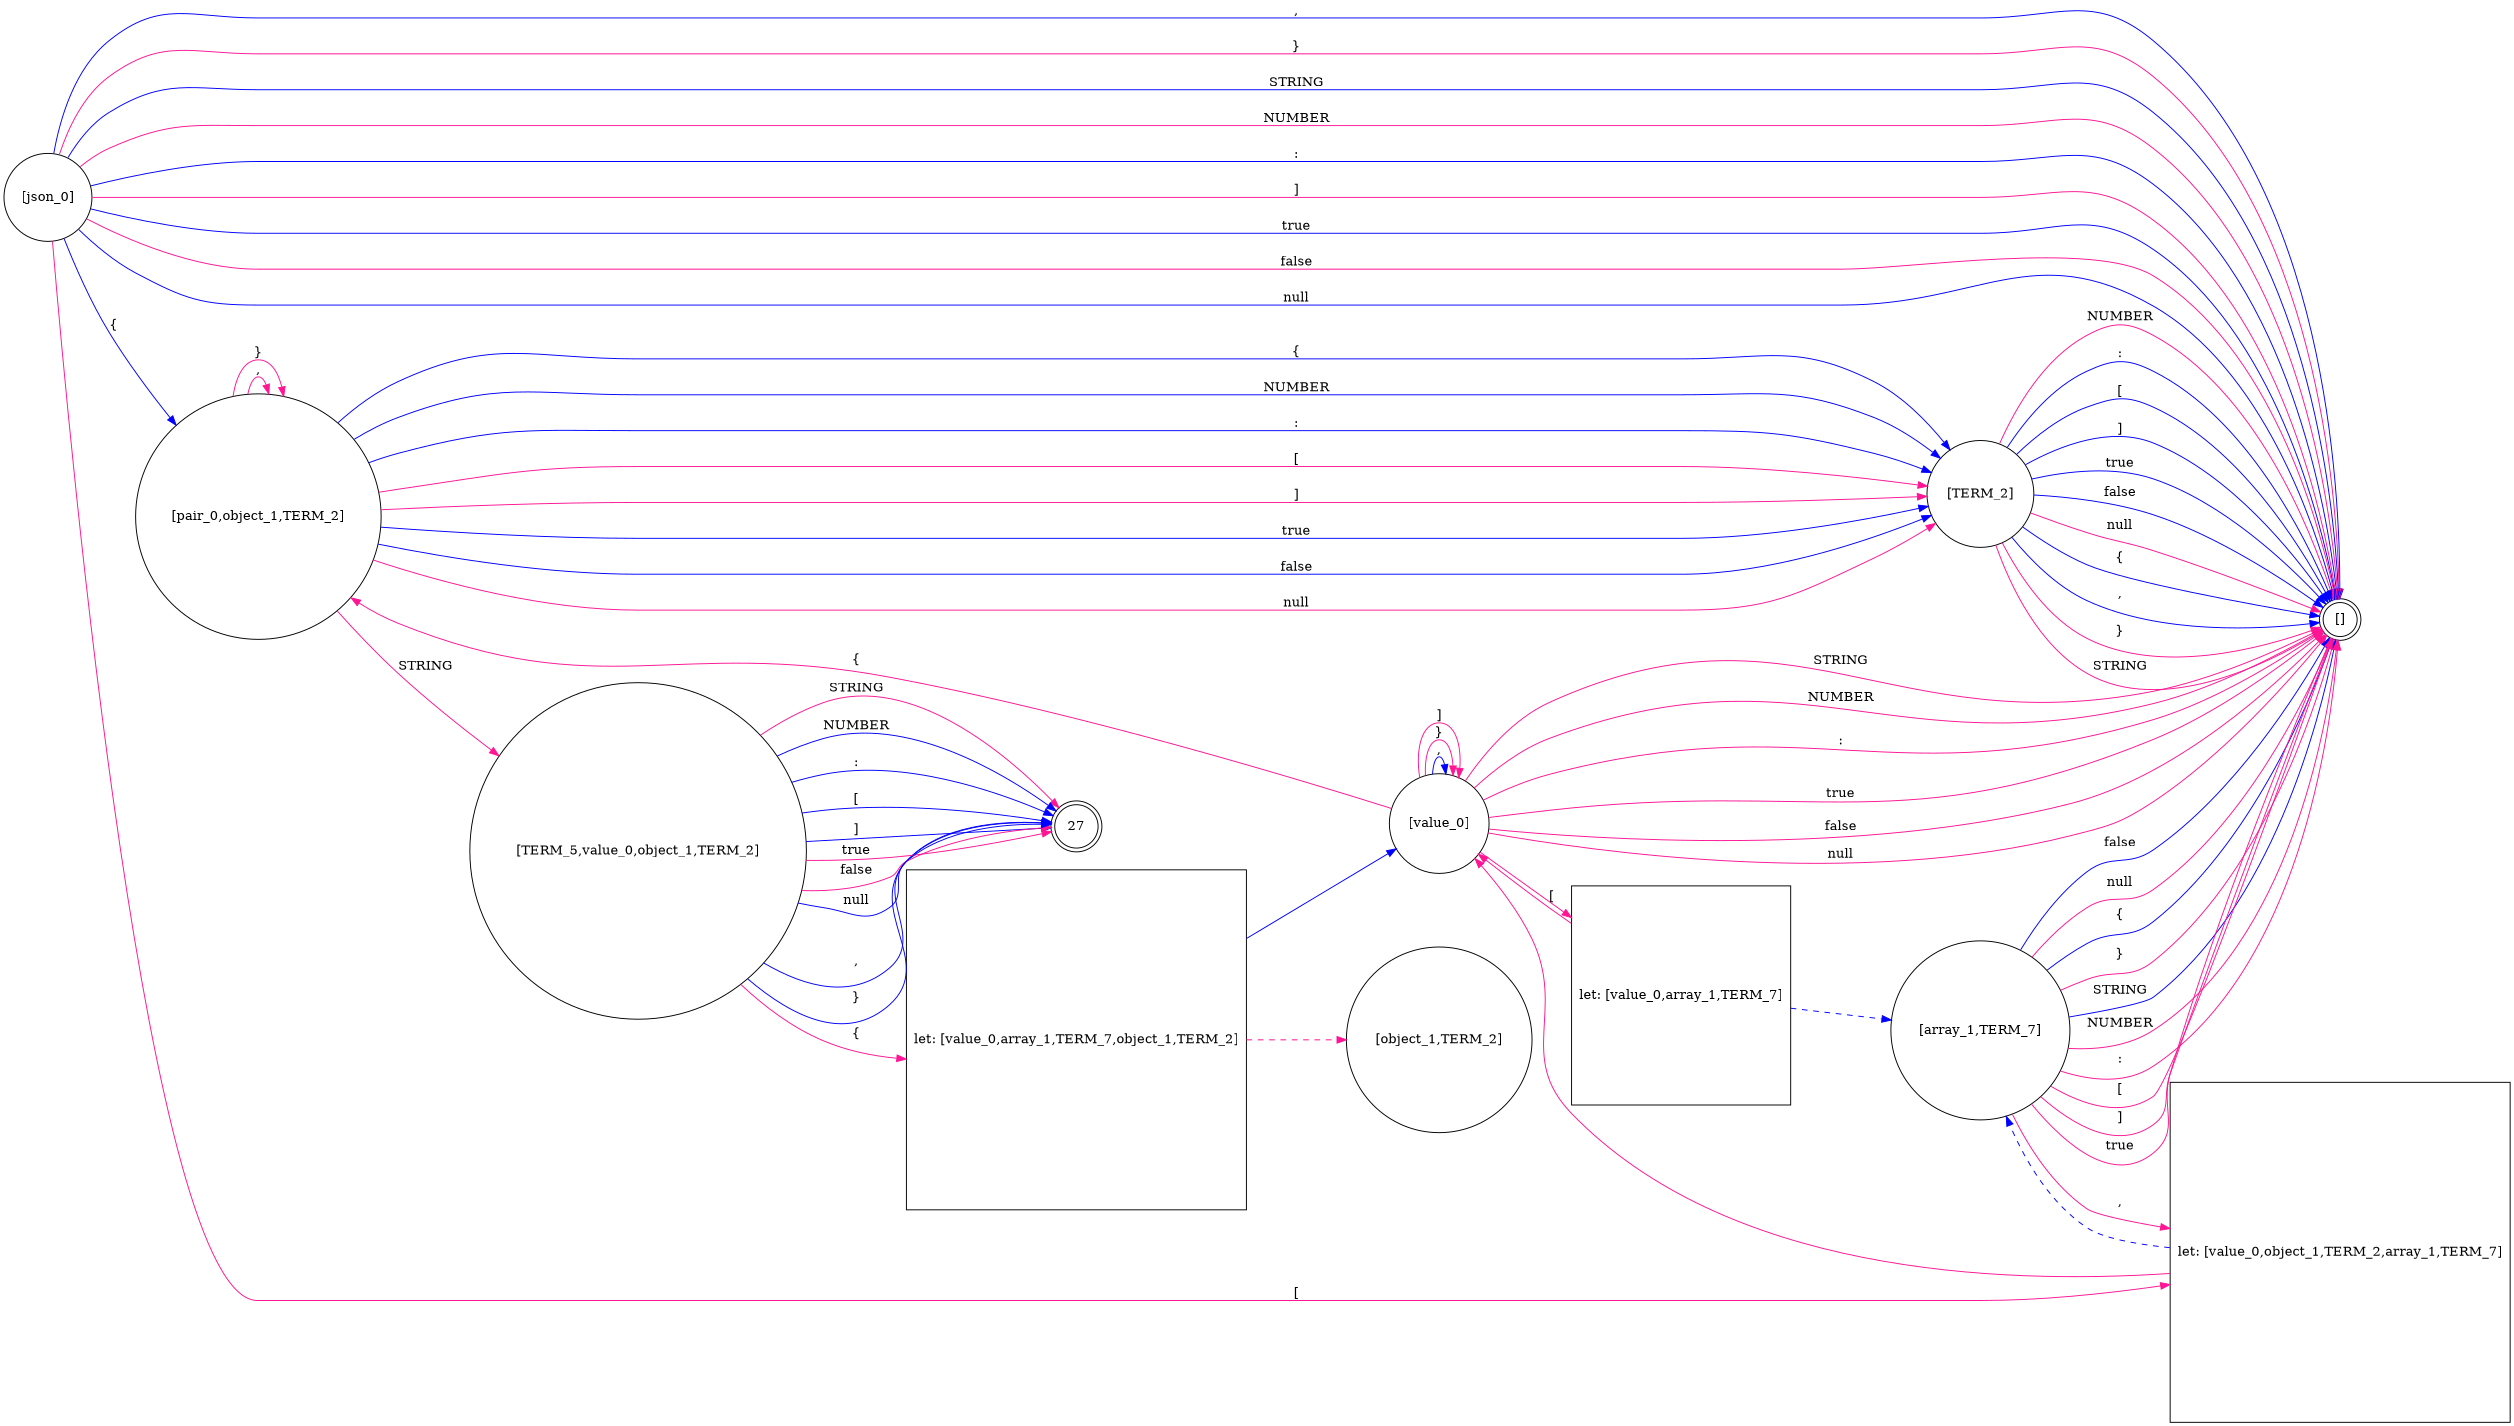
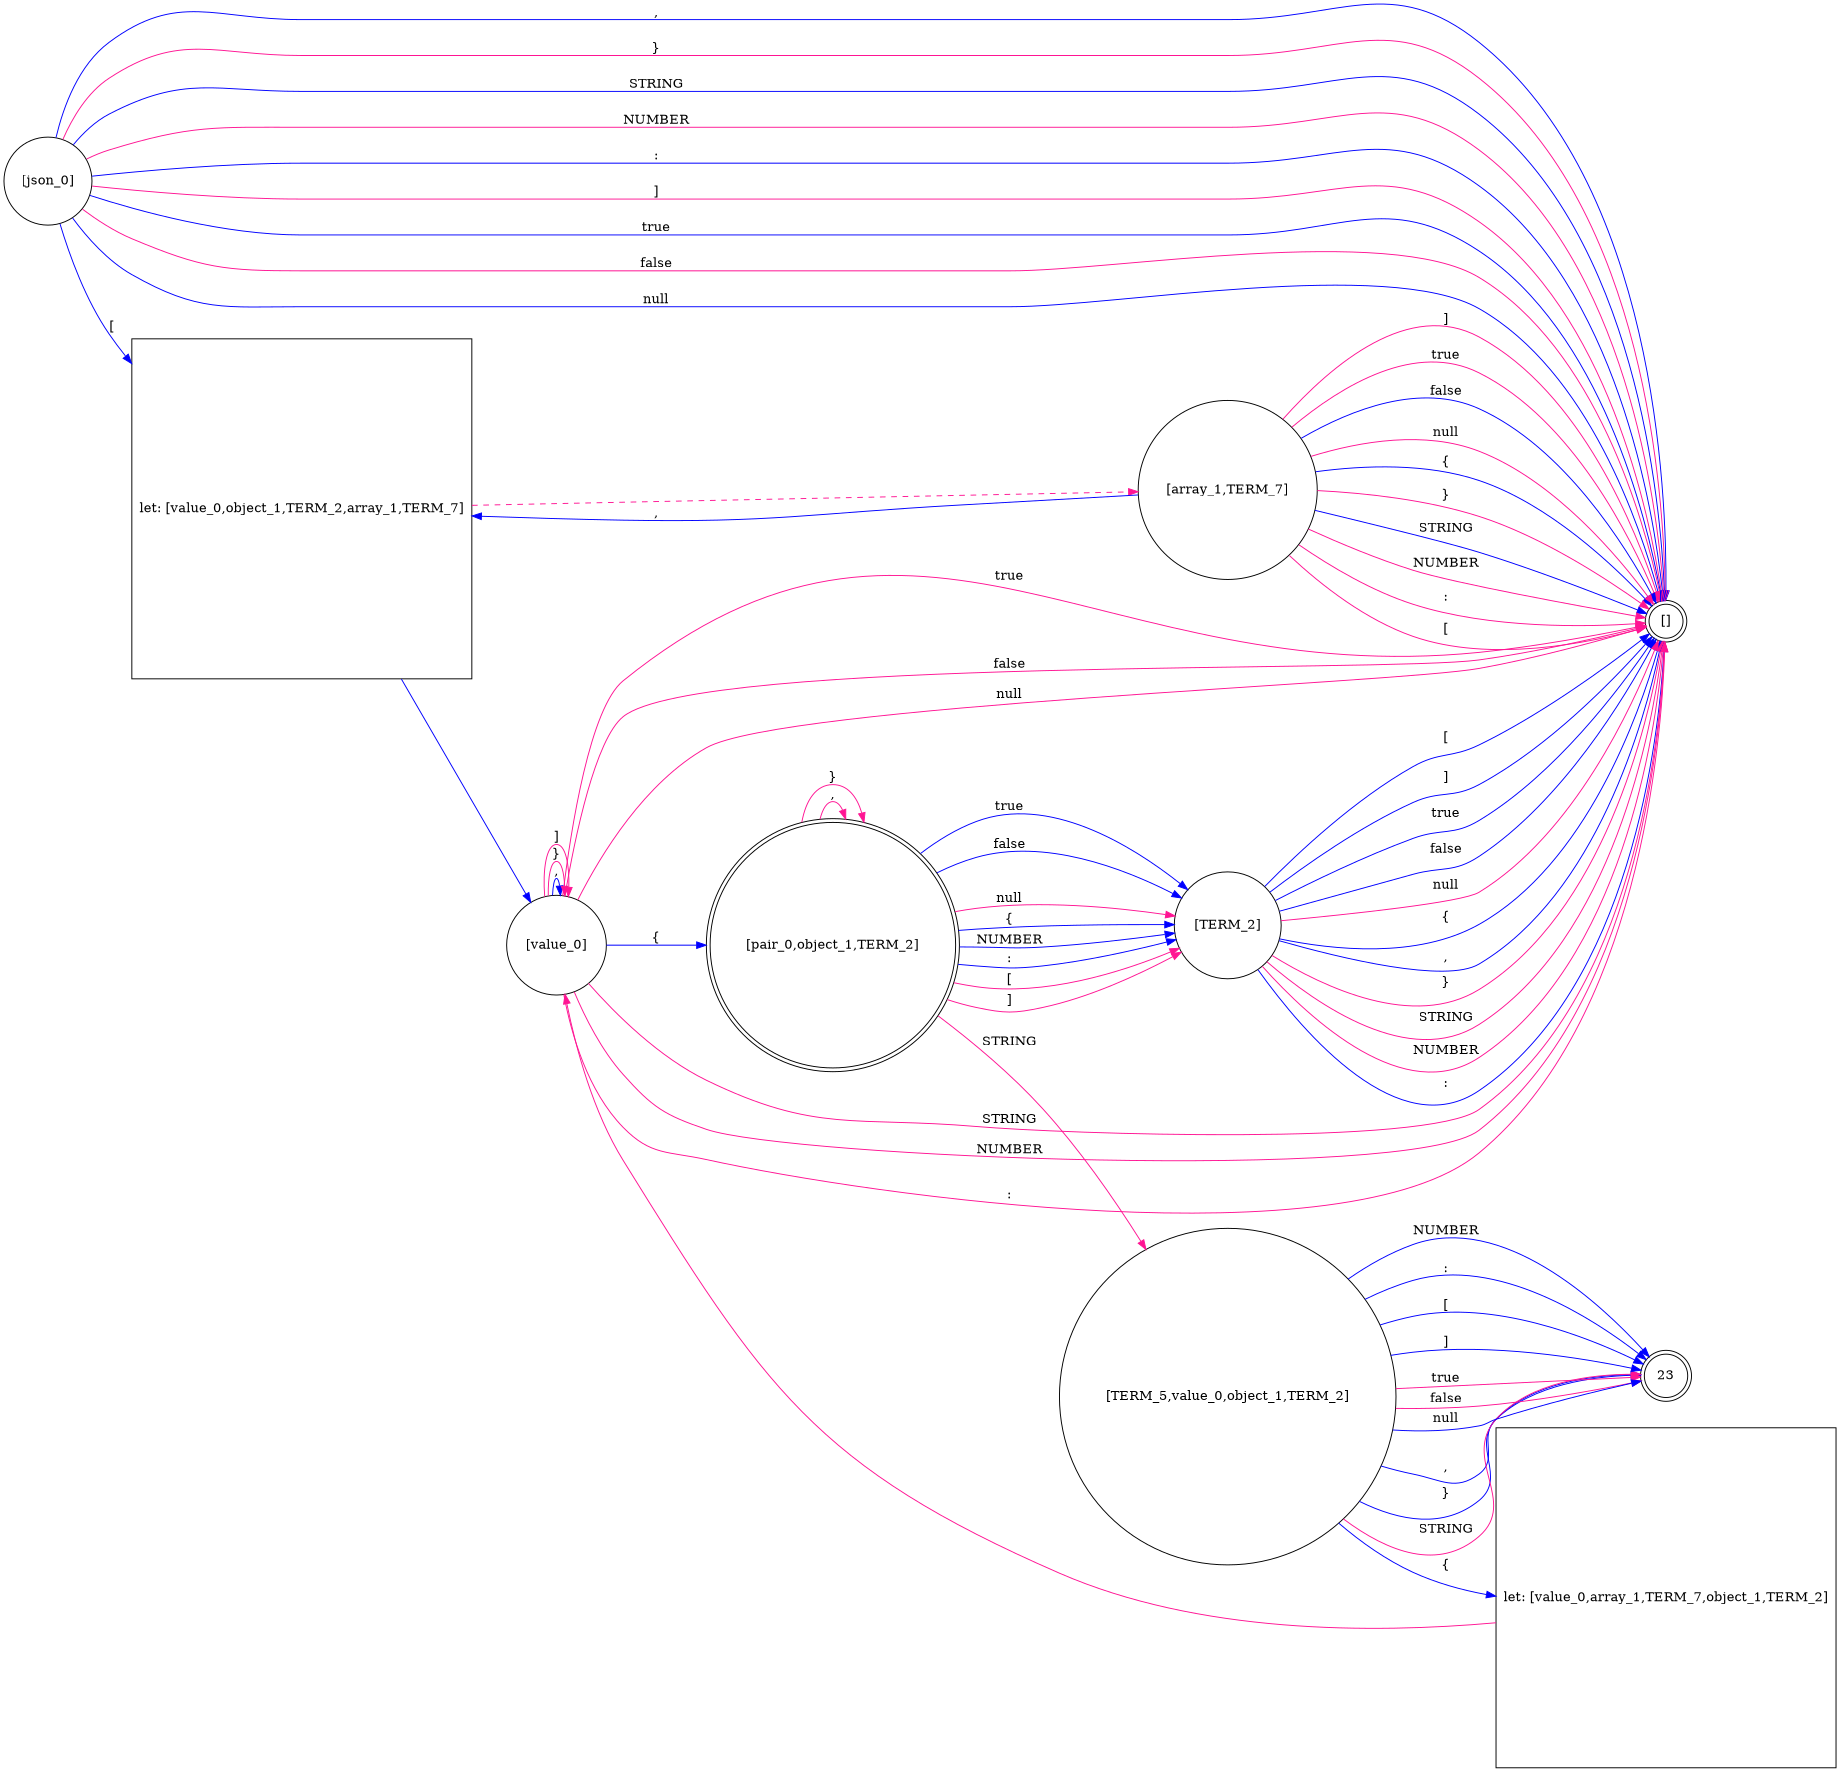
(109, 333) -> none
(258, 517) -> (833, 945)
(878, 676) -> (652, 945)
(1076, 826) -> (1666, 1376)
(1317, 896) -> (909, 1496)
(1681, 995) -> none
(812, 1036) -> (1407, 1570)
(1439, 1040) -> none
(2069, 1195) -> (810, 515)
(1723, 1214) -> (464, 787)
(2070, 1214) -> (800, 499)
(663, 1300) -> (86, 293)
